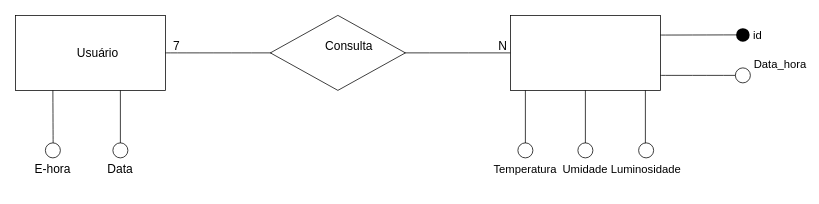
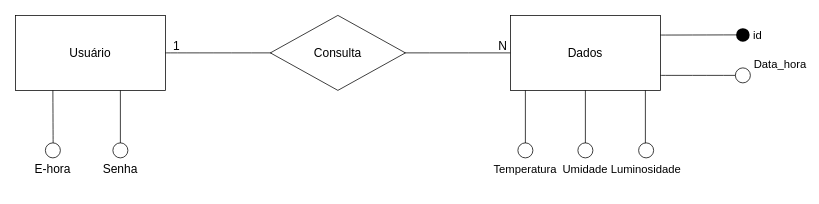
(349, 45) -> (338, 53)
(177, 46) -> (177, 46)
(98, 53) -> (90, 53)
none -> (585, 53)
(120, 169) -> (120, 169)
